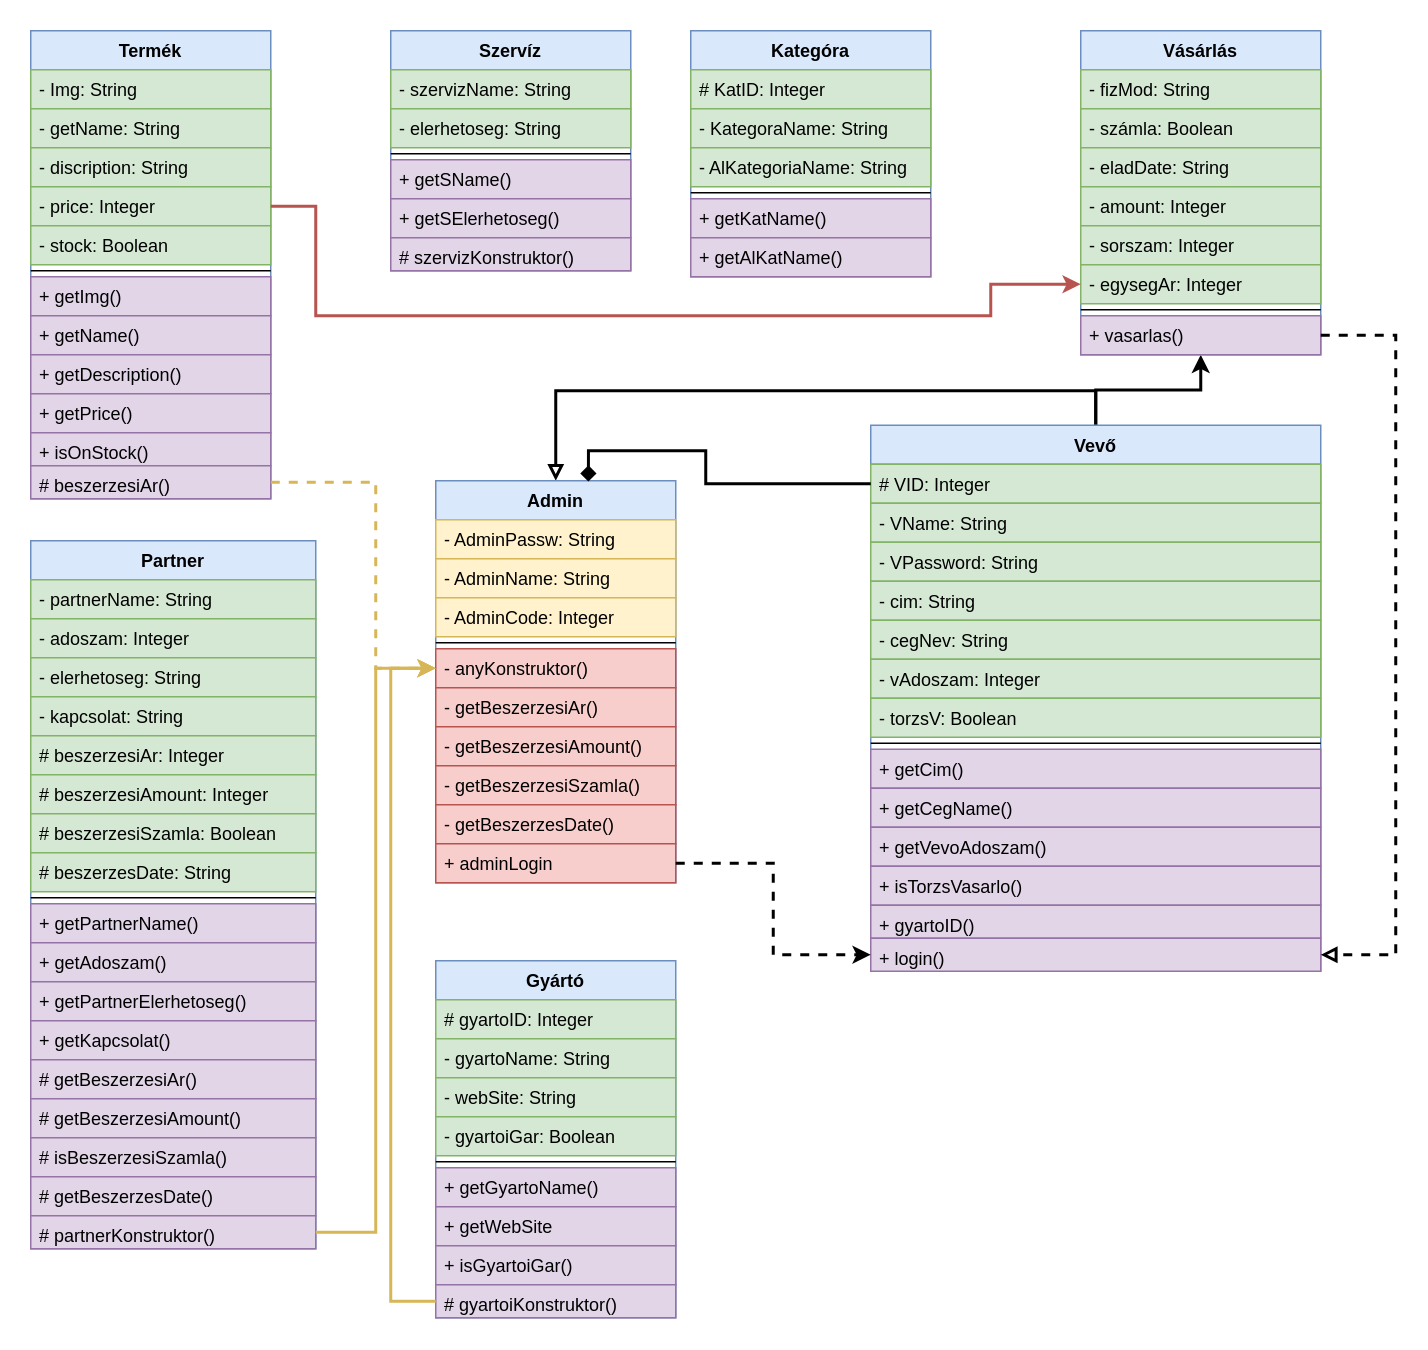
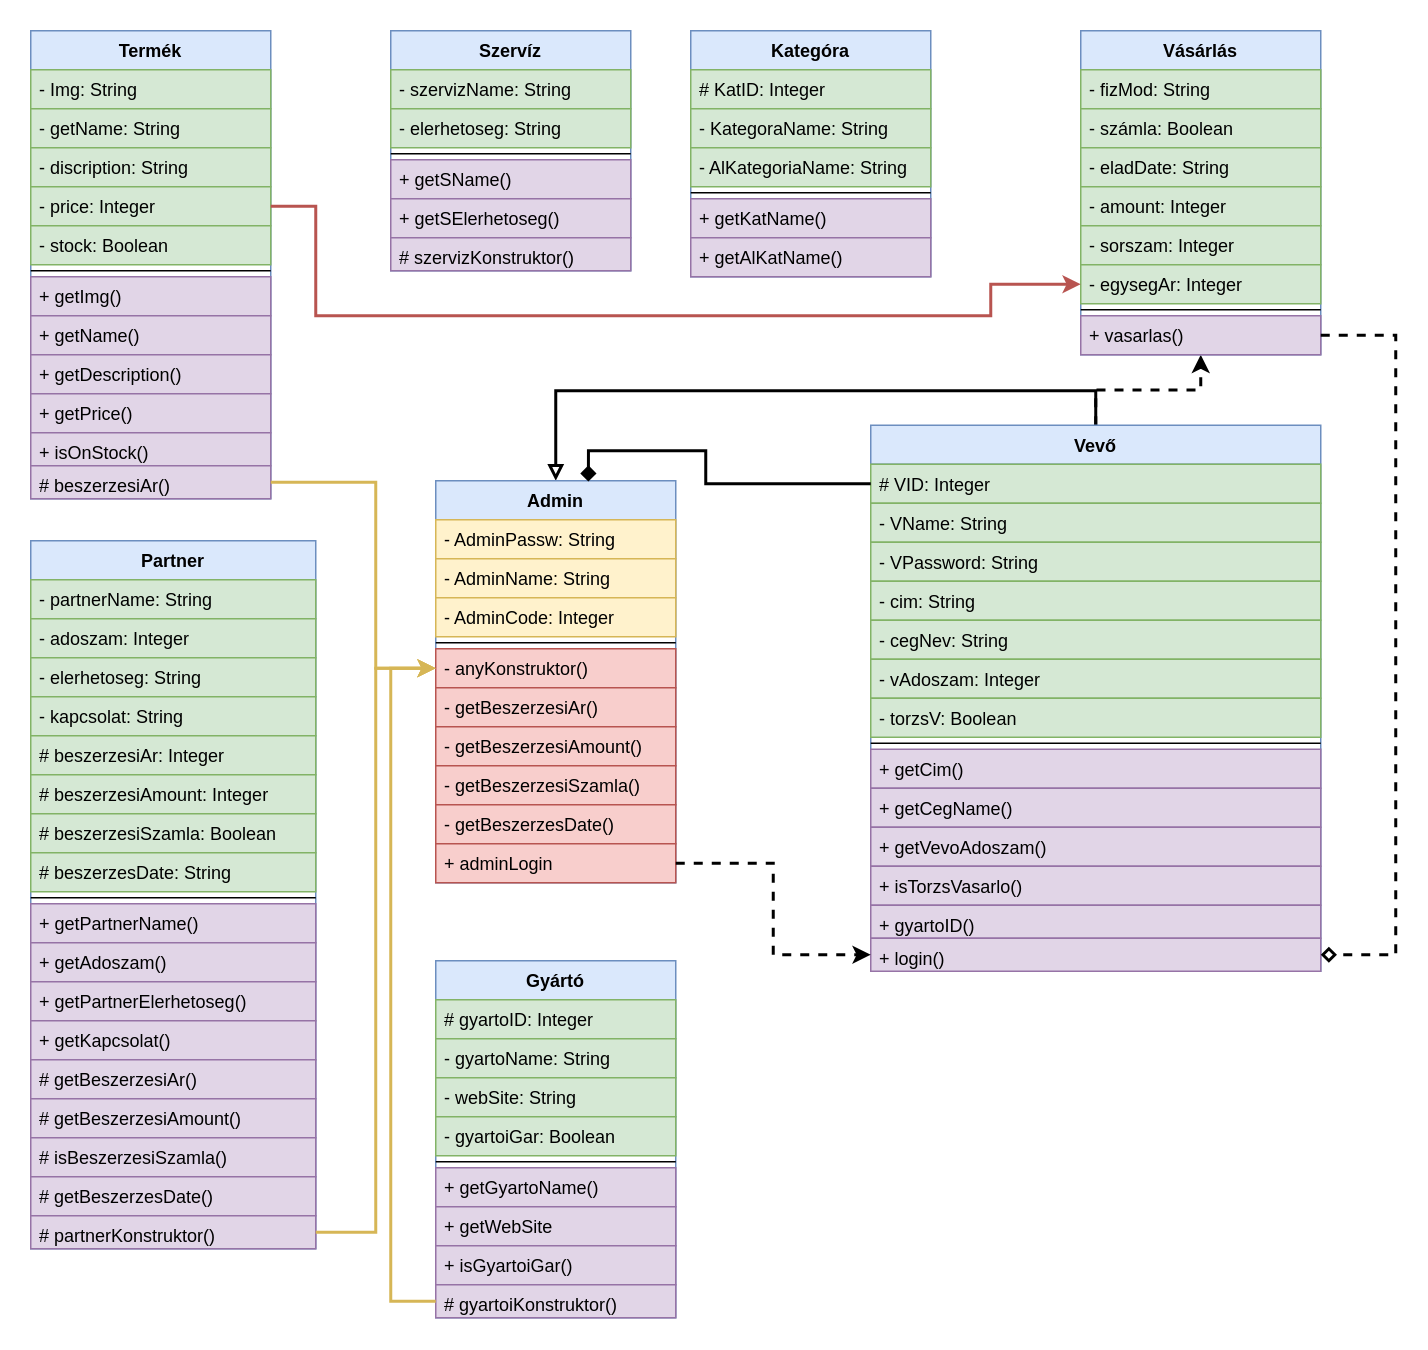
(1160, 390) -> (1160, 390)
(376, 522) -> (376, 522)
(1338, 955) -> (1337, 955)
